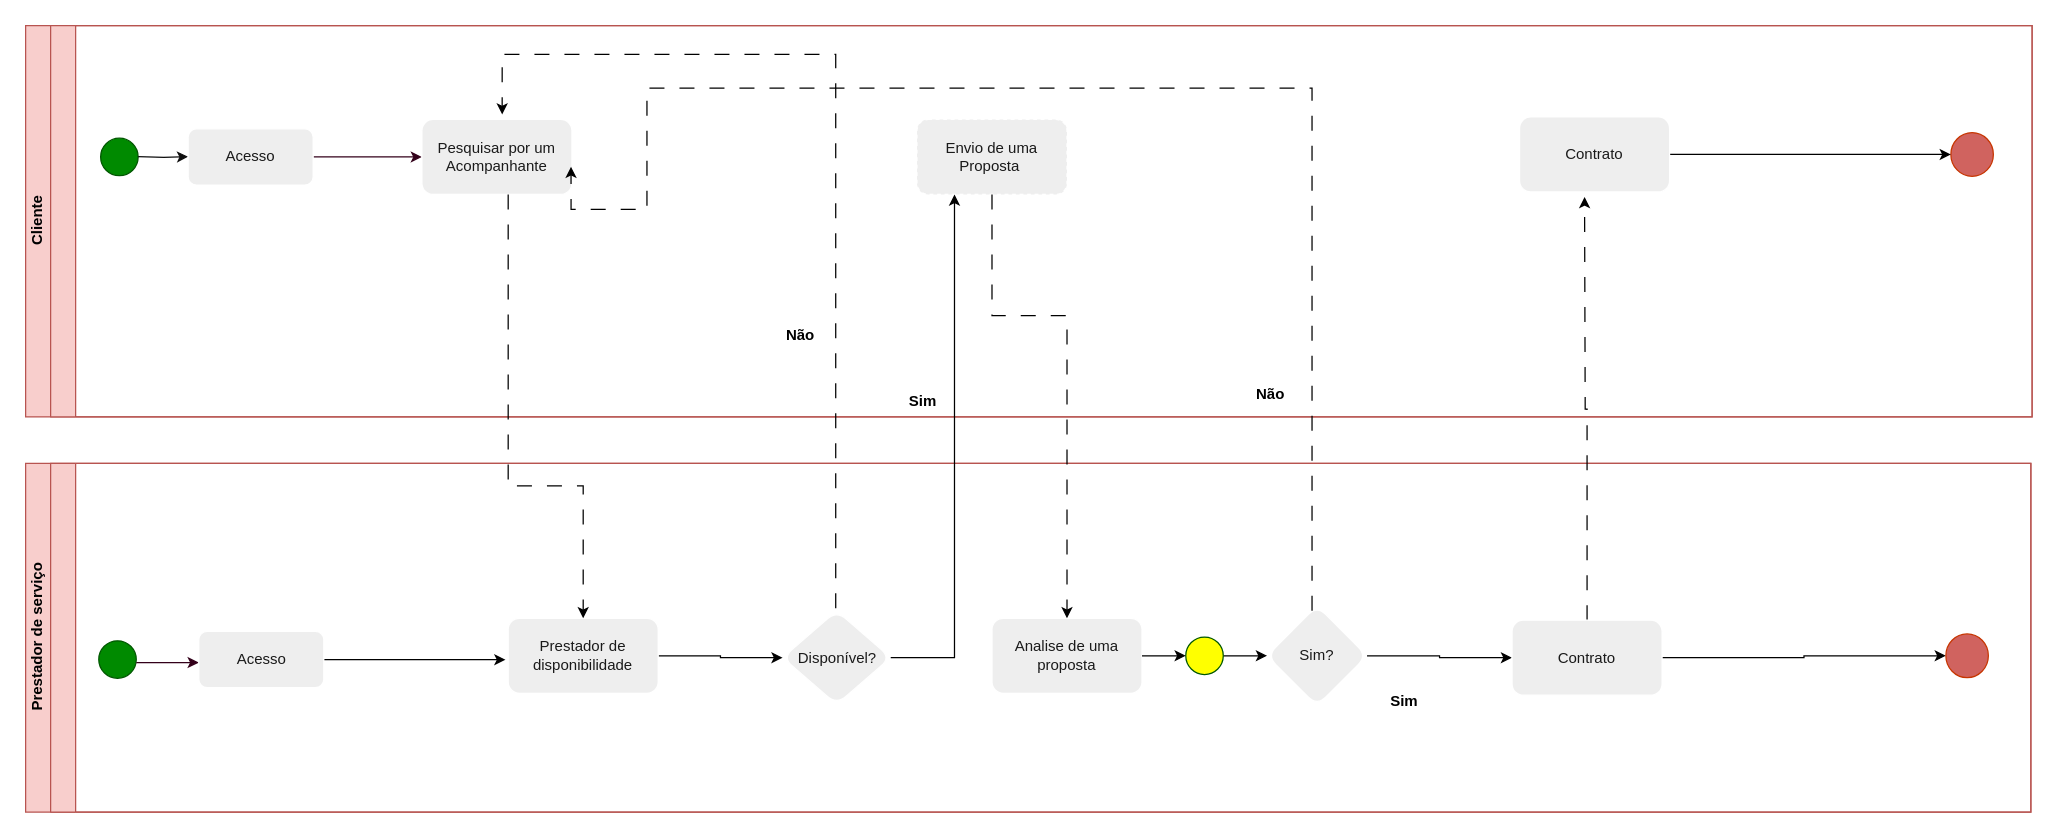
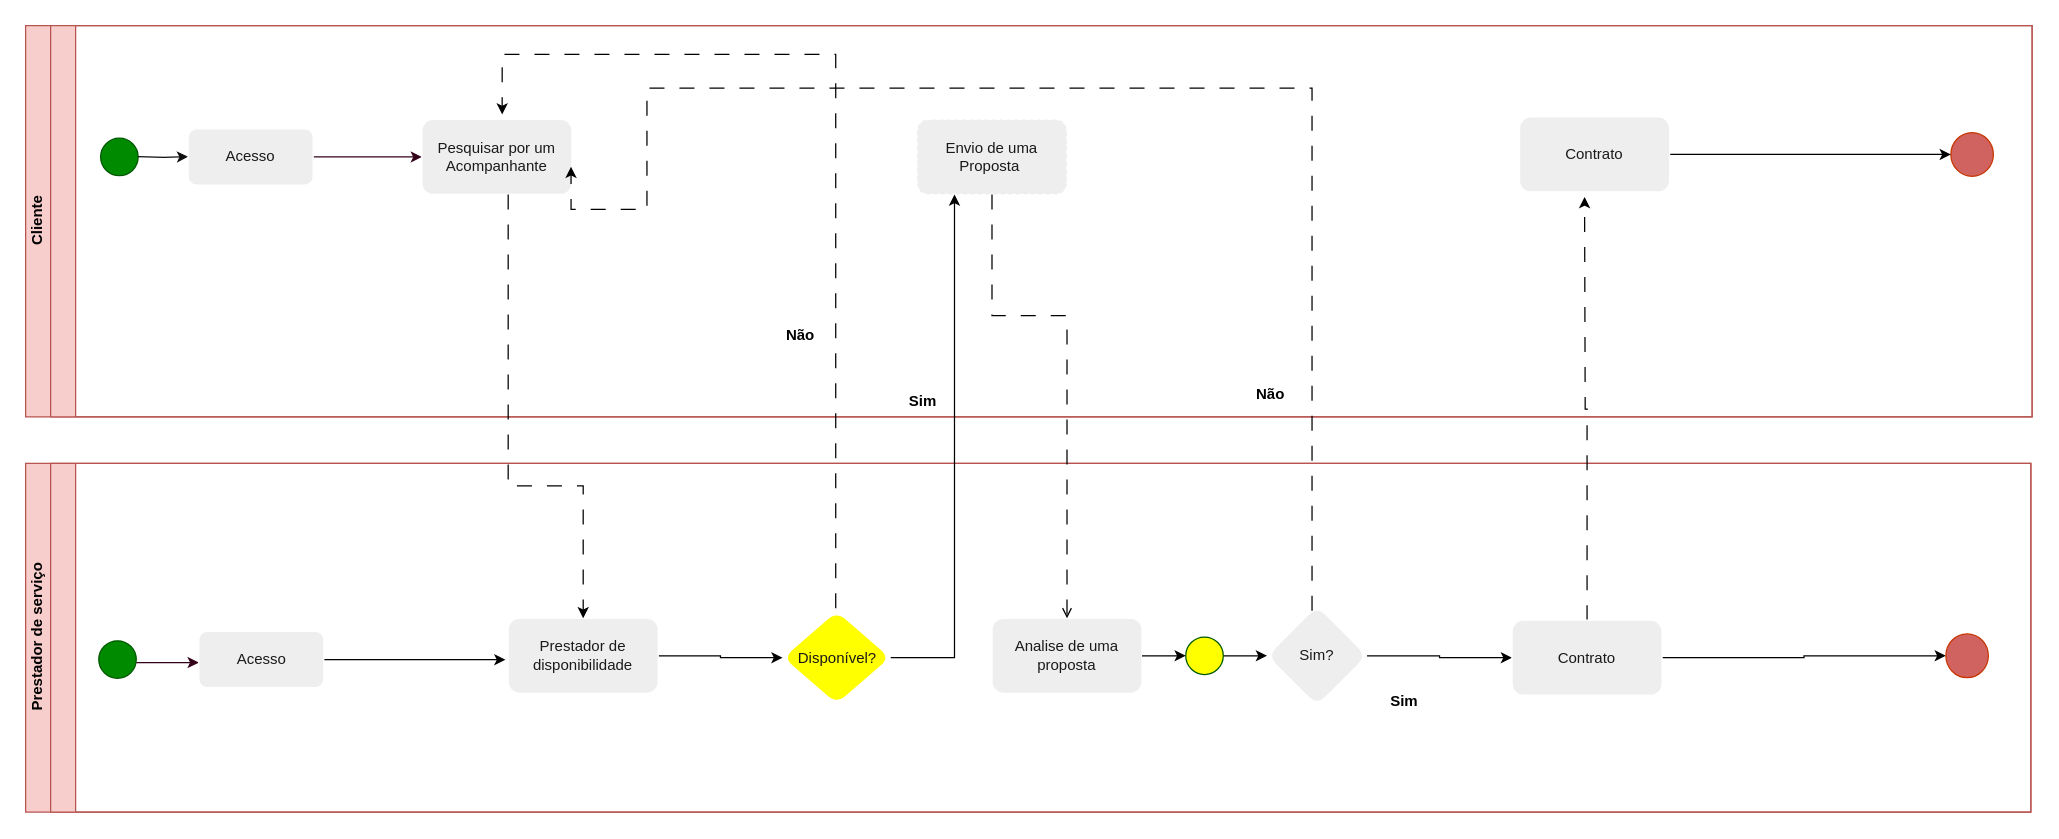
(1067, 608) -> (1067, 609)
(837, 658) -> (837, 658)
